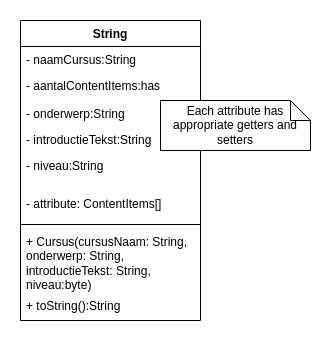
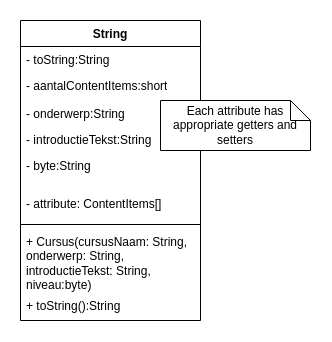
(86, 61) -> (77, 61)
(102, 87) -> (109, 87)
(71, 167) -> (66, 167)
